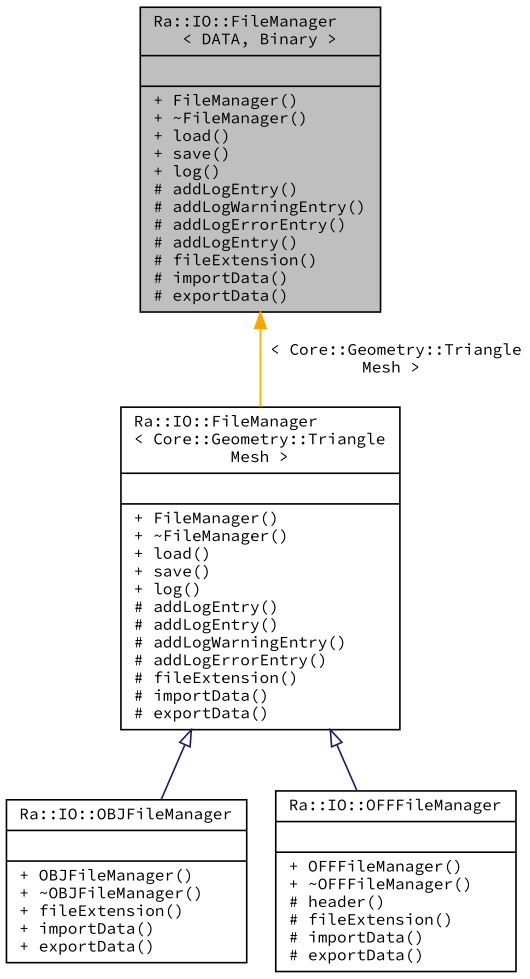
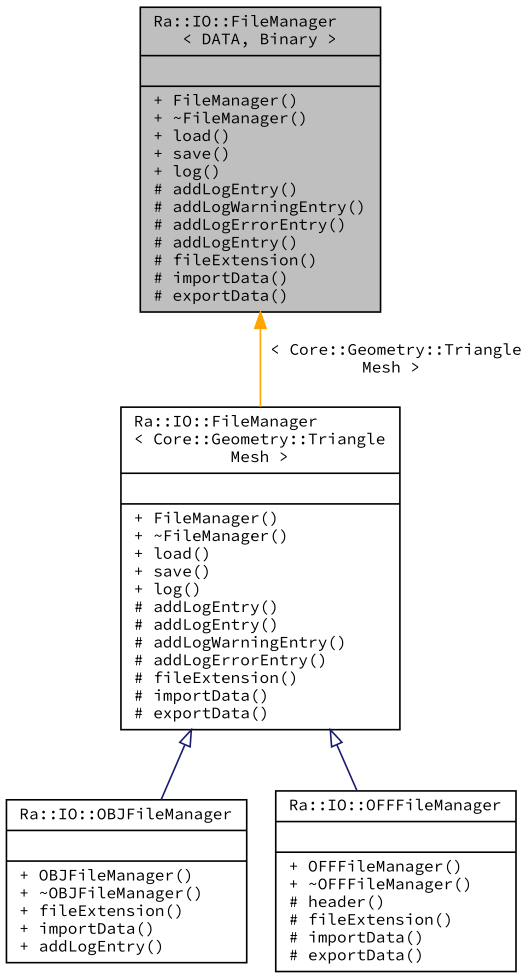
(88, 947) -> (93, 947)
